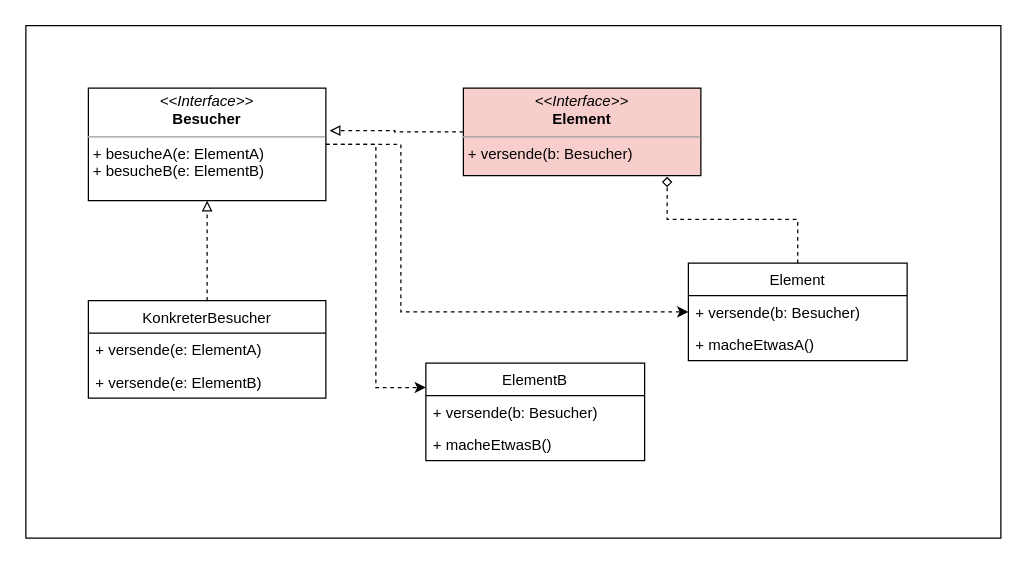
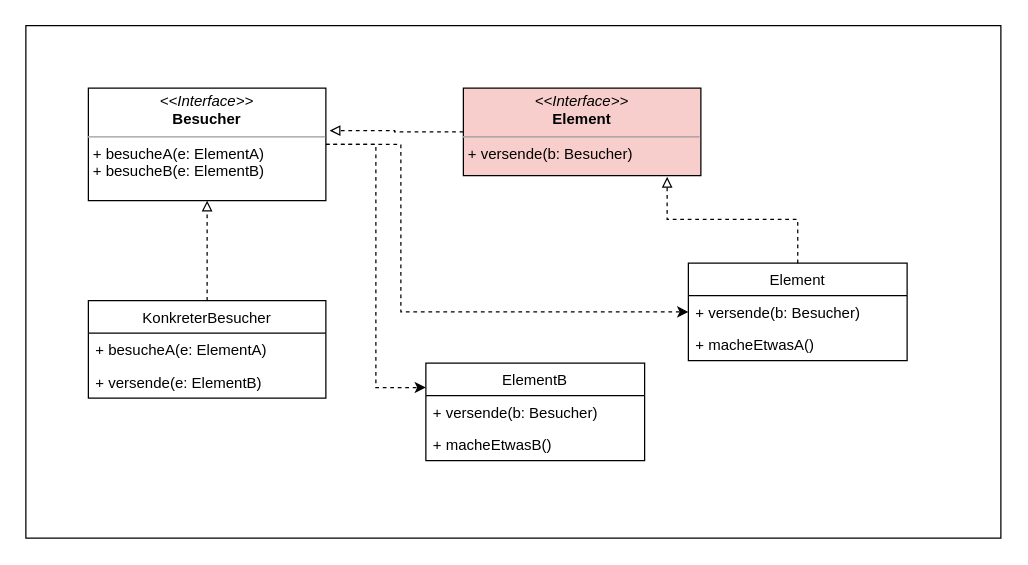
(667, 188) -> (667, 188)
(184, 350) -> (184, 350)
